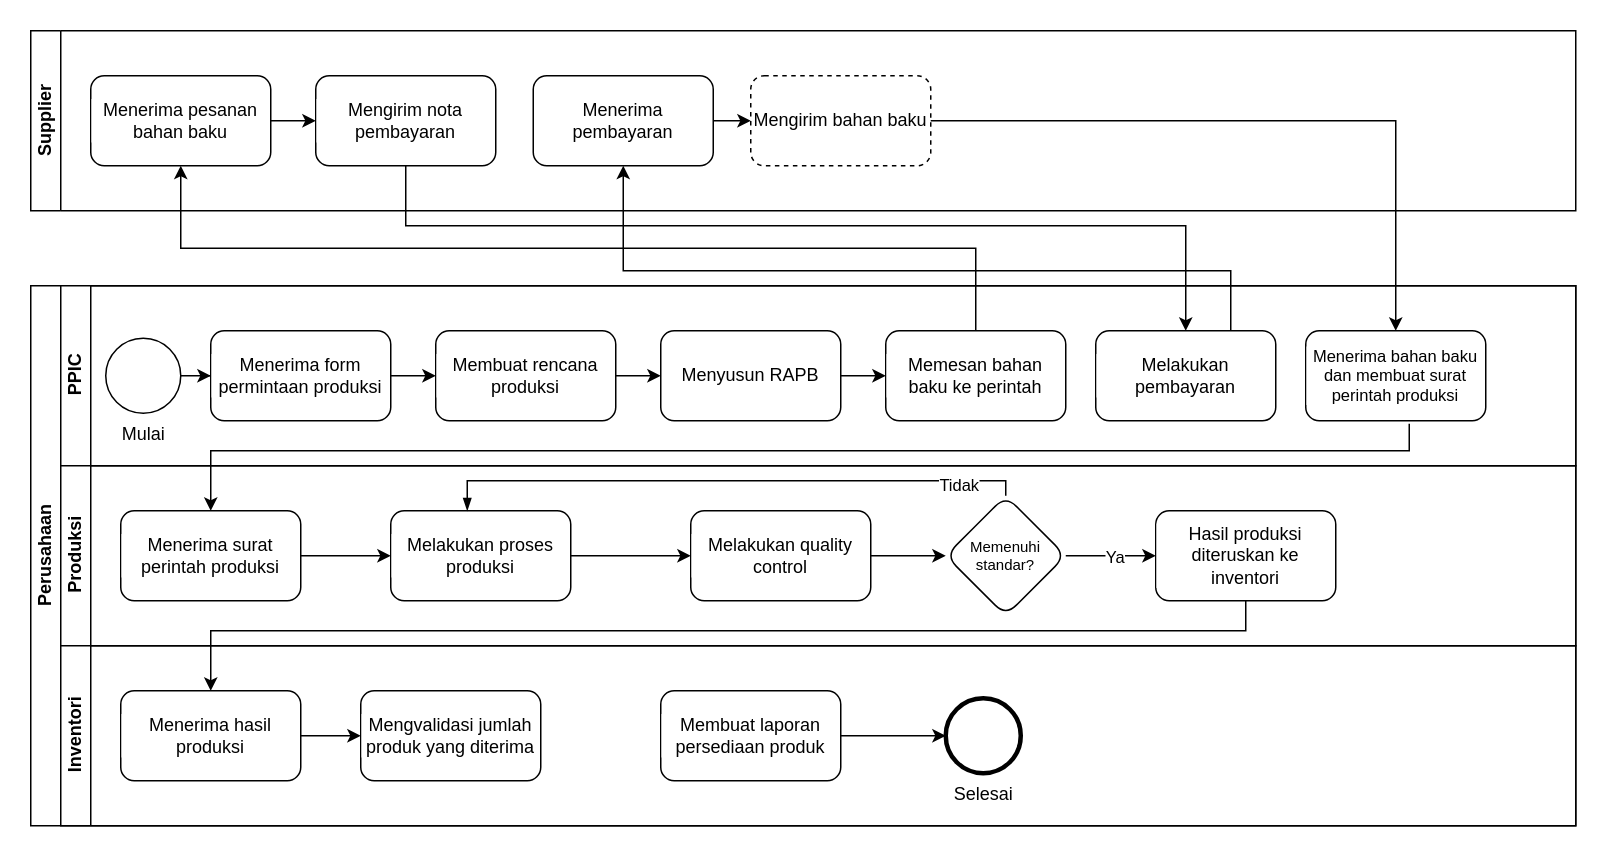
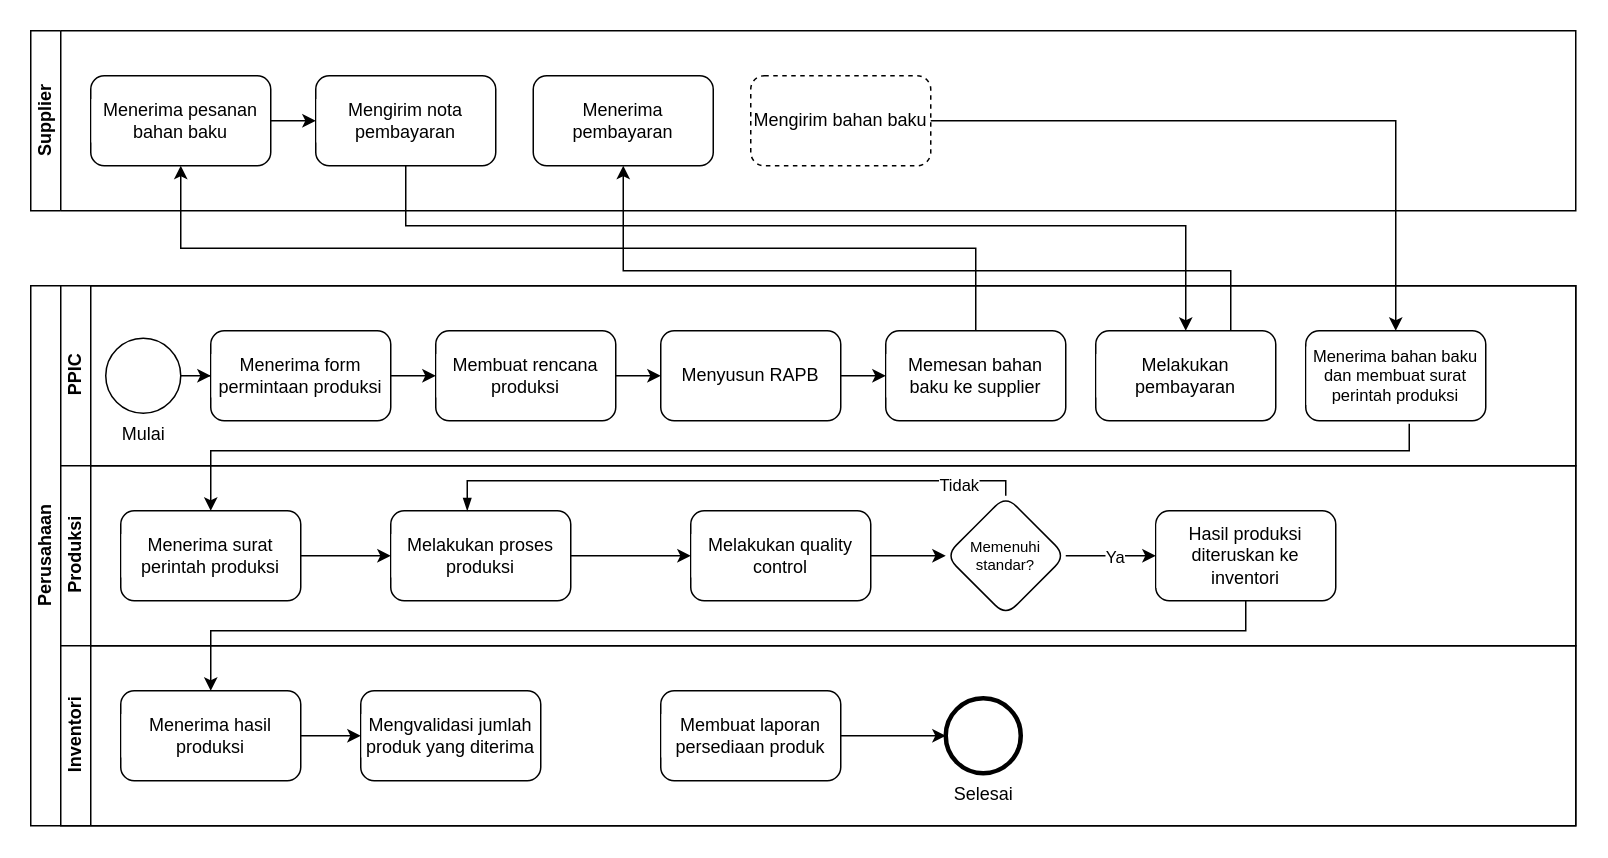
(737, 121) -> none
(976, 376) -> (976, 376)
